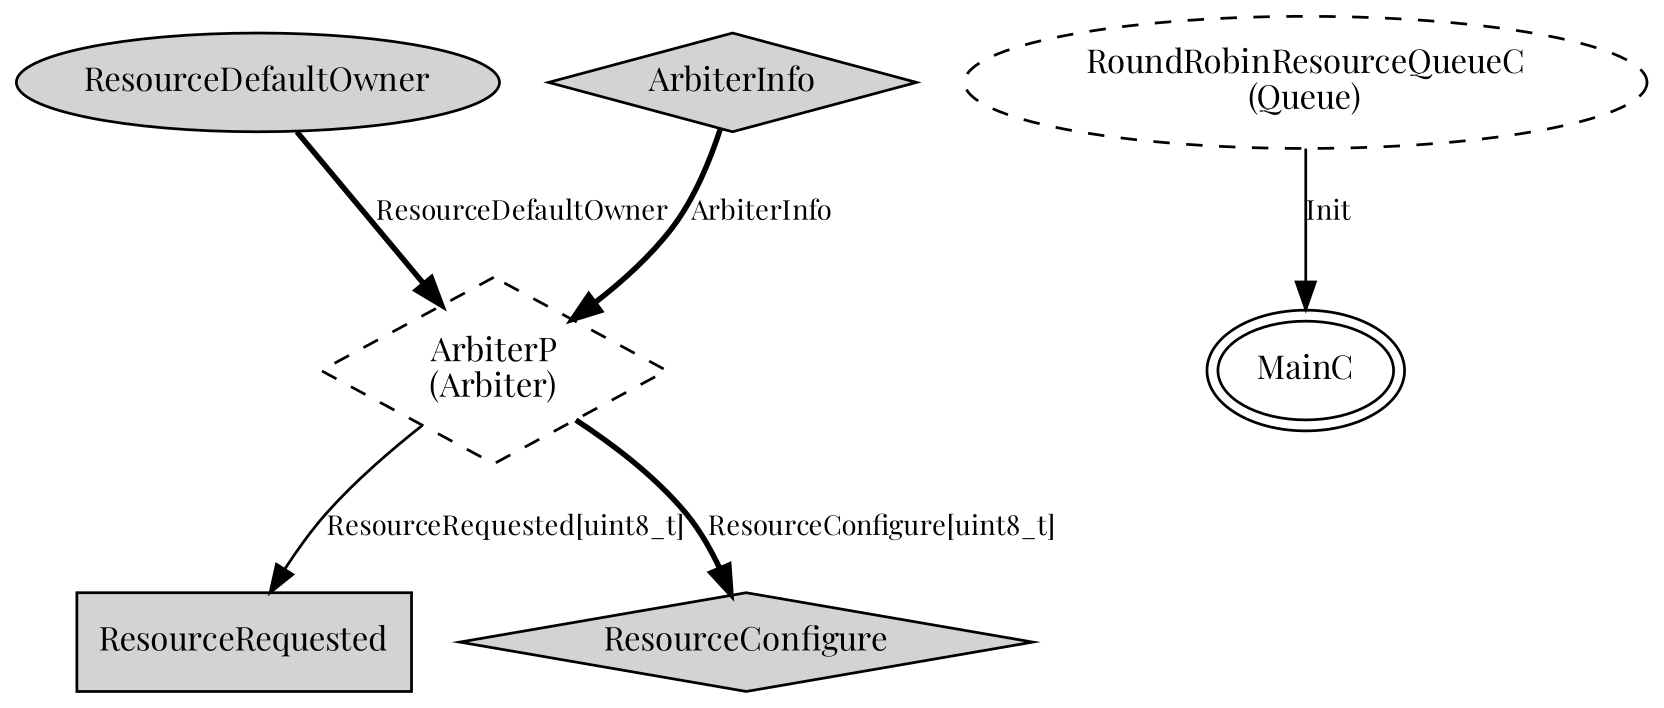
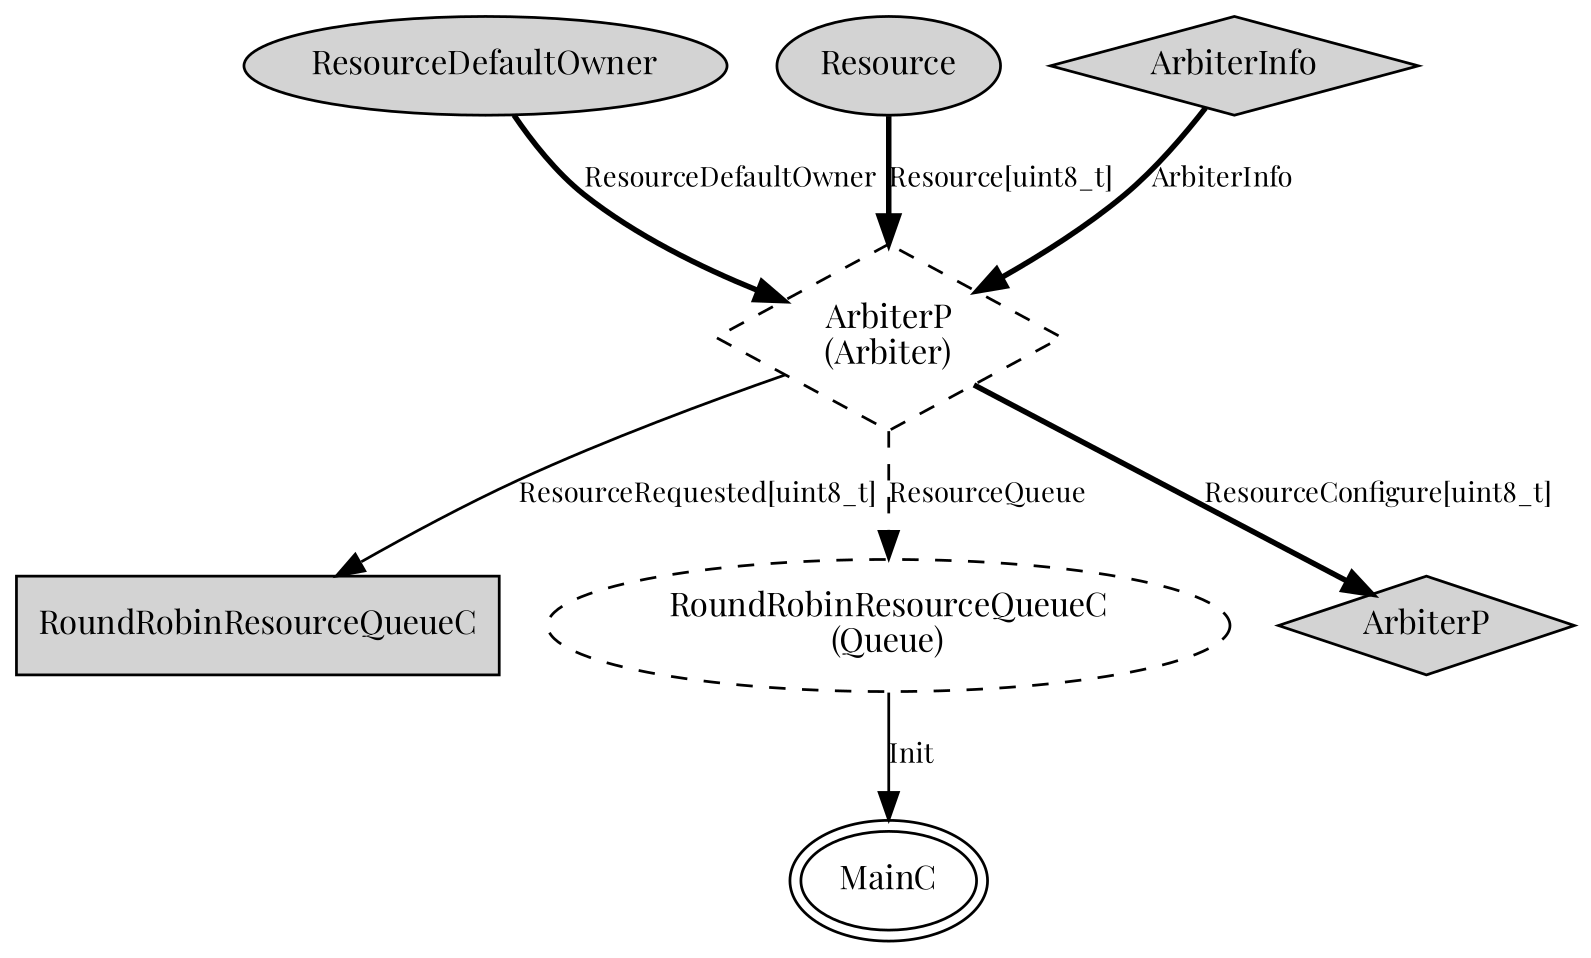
none -> (889, 66)
none -> (889, 481)
(244, 642) -> (258, 626)
(746, 642) -> (1426, 626)
